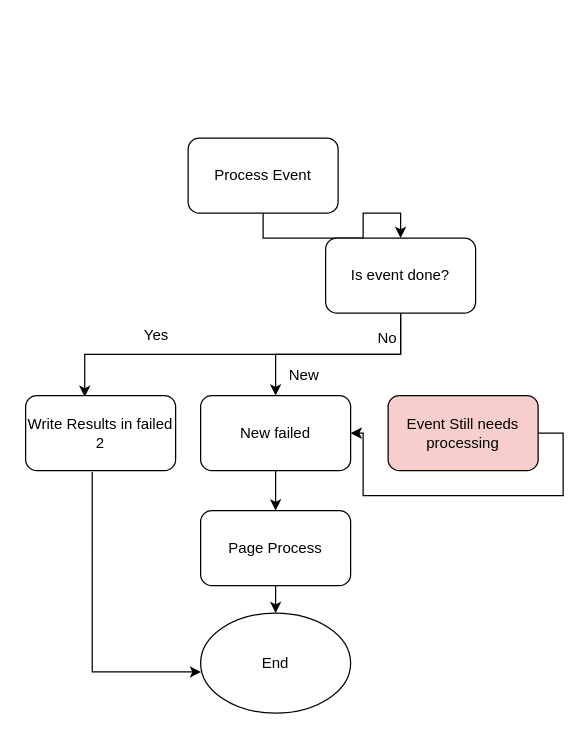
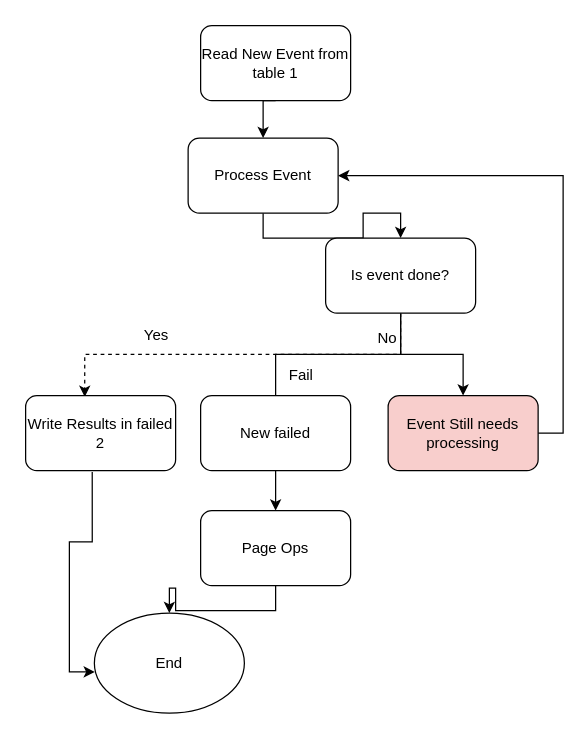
none -> (276, 63)
none -> (263, 109)
(163, 354) -> (163, 354)
none -> (449, 354)
(302, 376) -> (302, 376)
(276, 385) -> (276, 388)
(463, 496) -> (563, 198)
(276, 548) -> (276, 548)
(276, 663) -> (169, 663)
